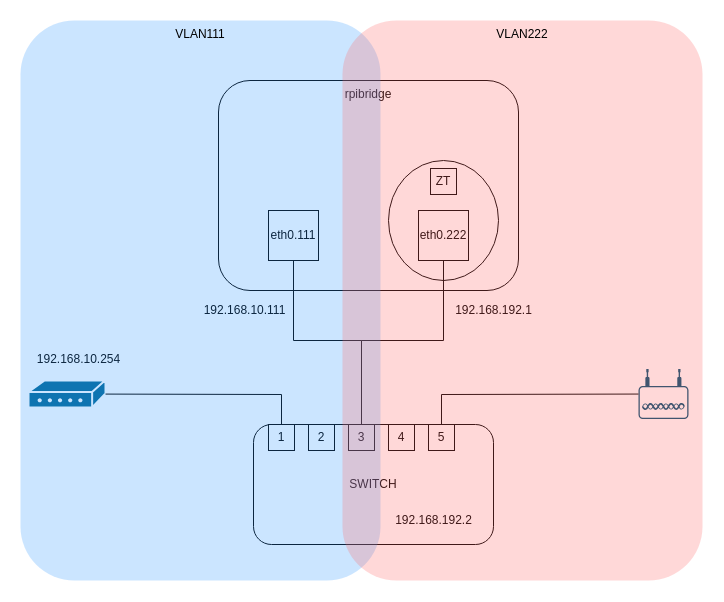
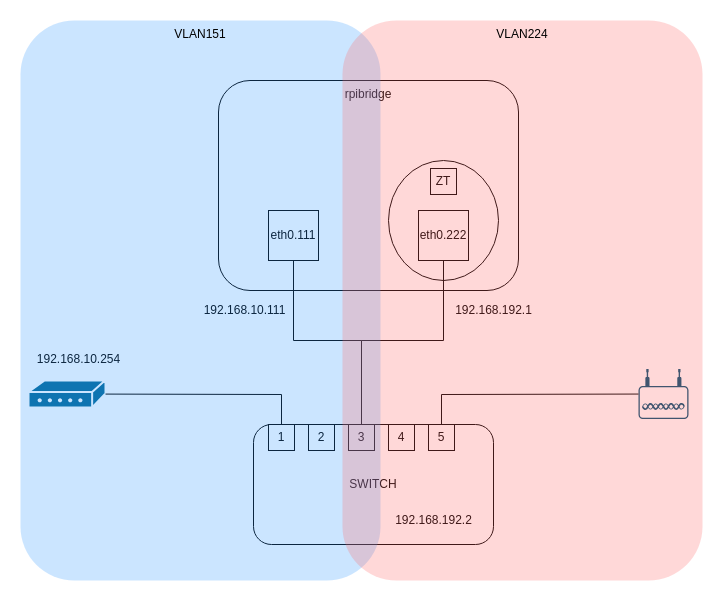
(201, 35) -> (201, 35)
(523, 35) -> (523, 35)
